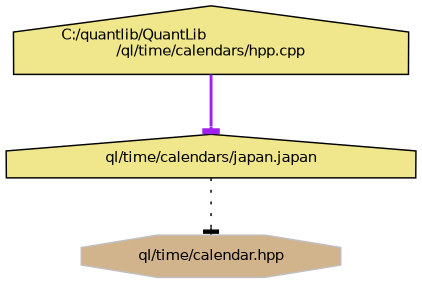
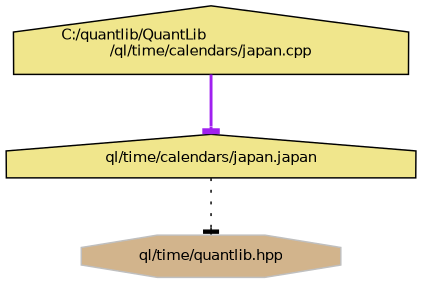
(211, 44) -> (211, 44)
(211, 256) -> (211, 256)
